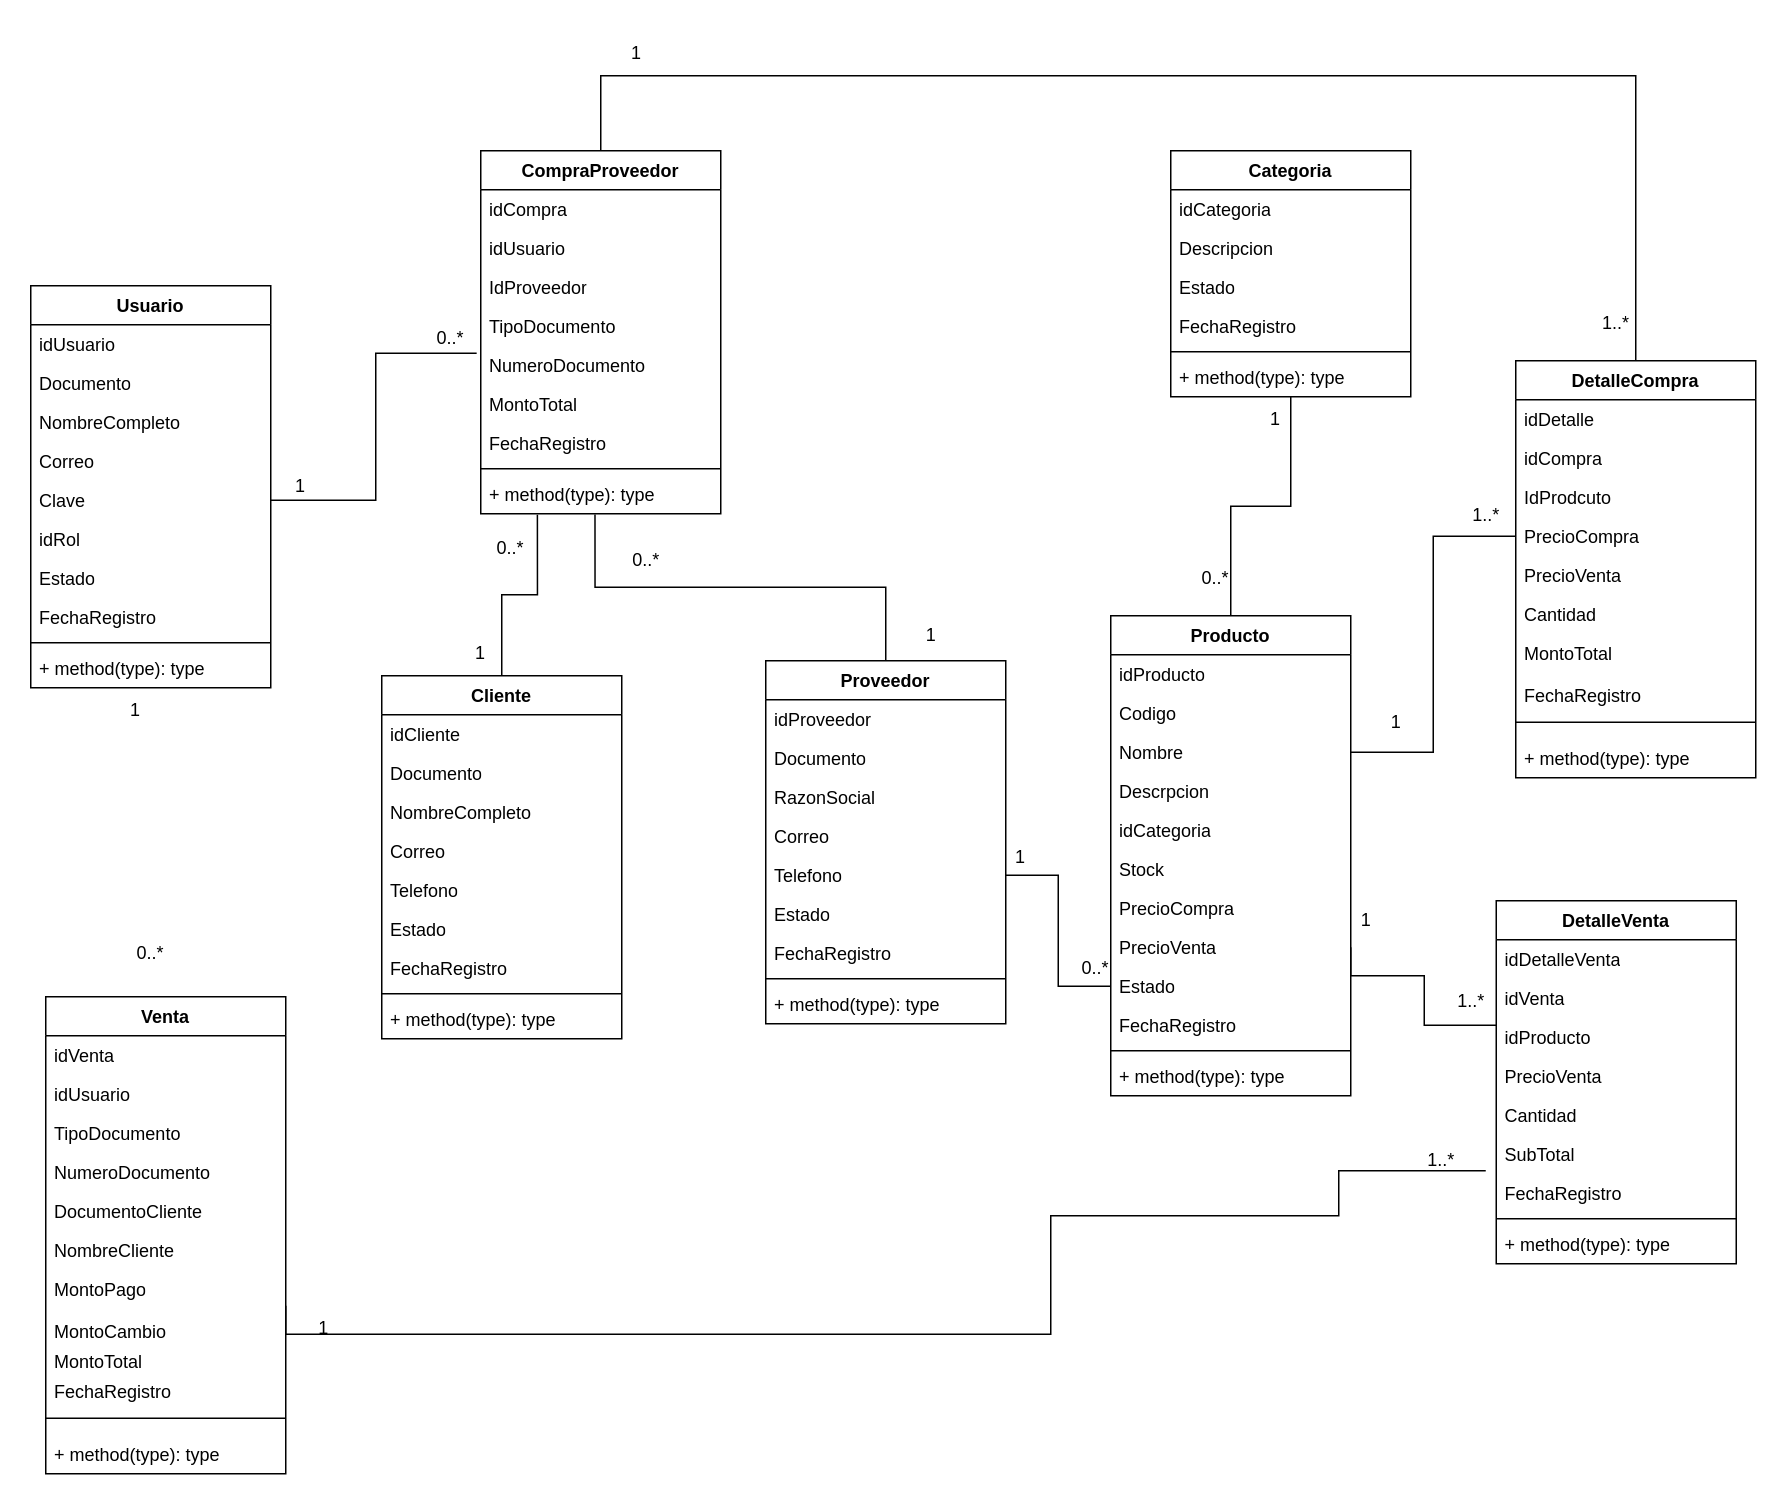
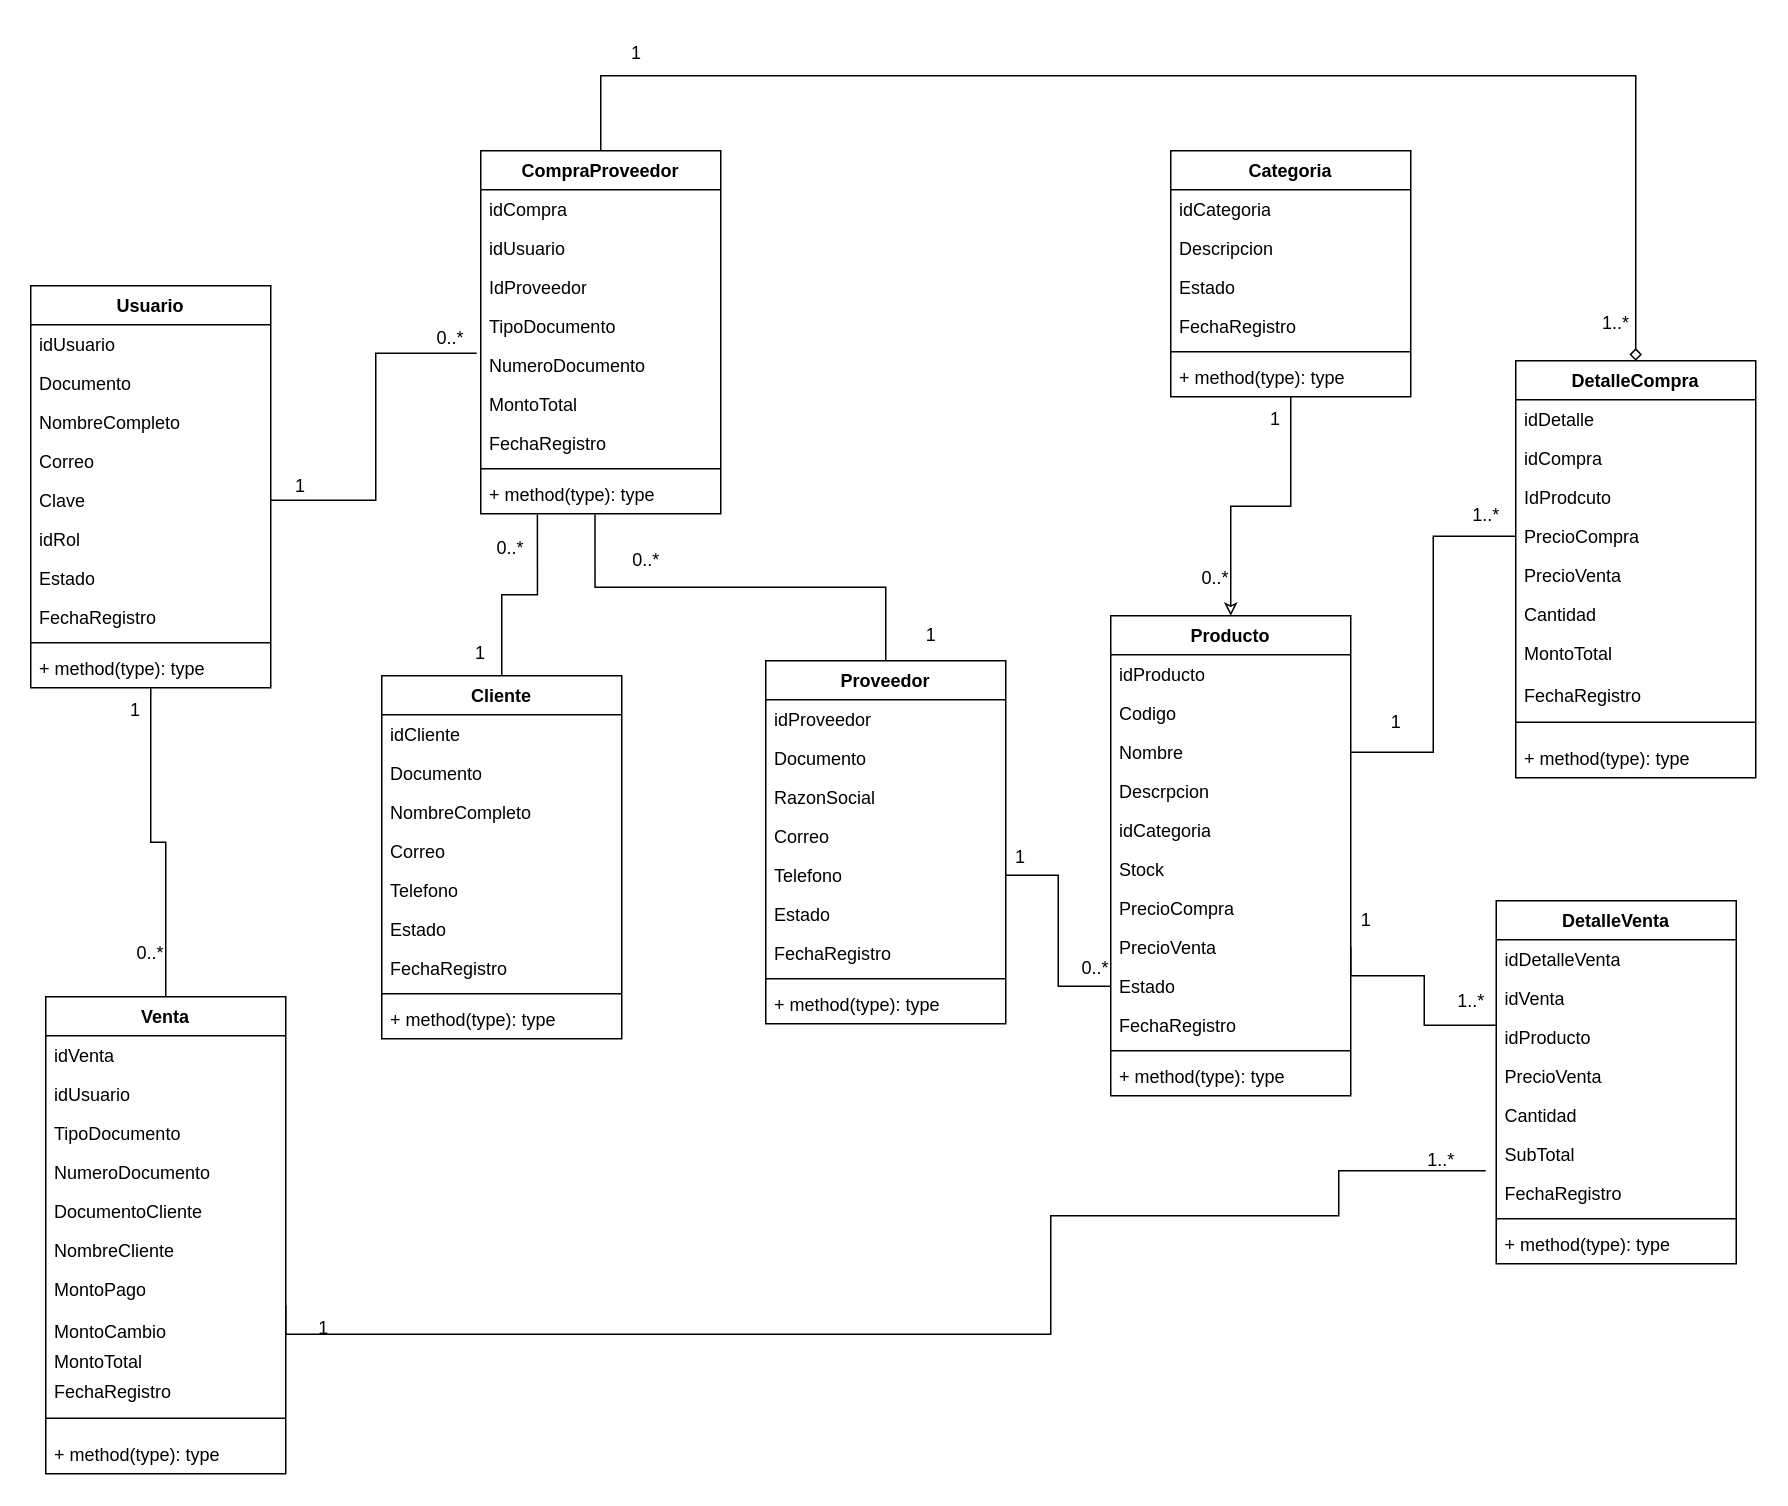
(1636, 354) -> (1636, 348)
(1231, 608) -> (1231, 604)
none -> (159, 842)
